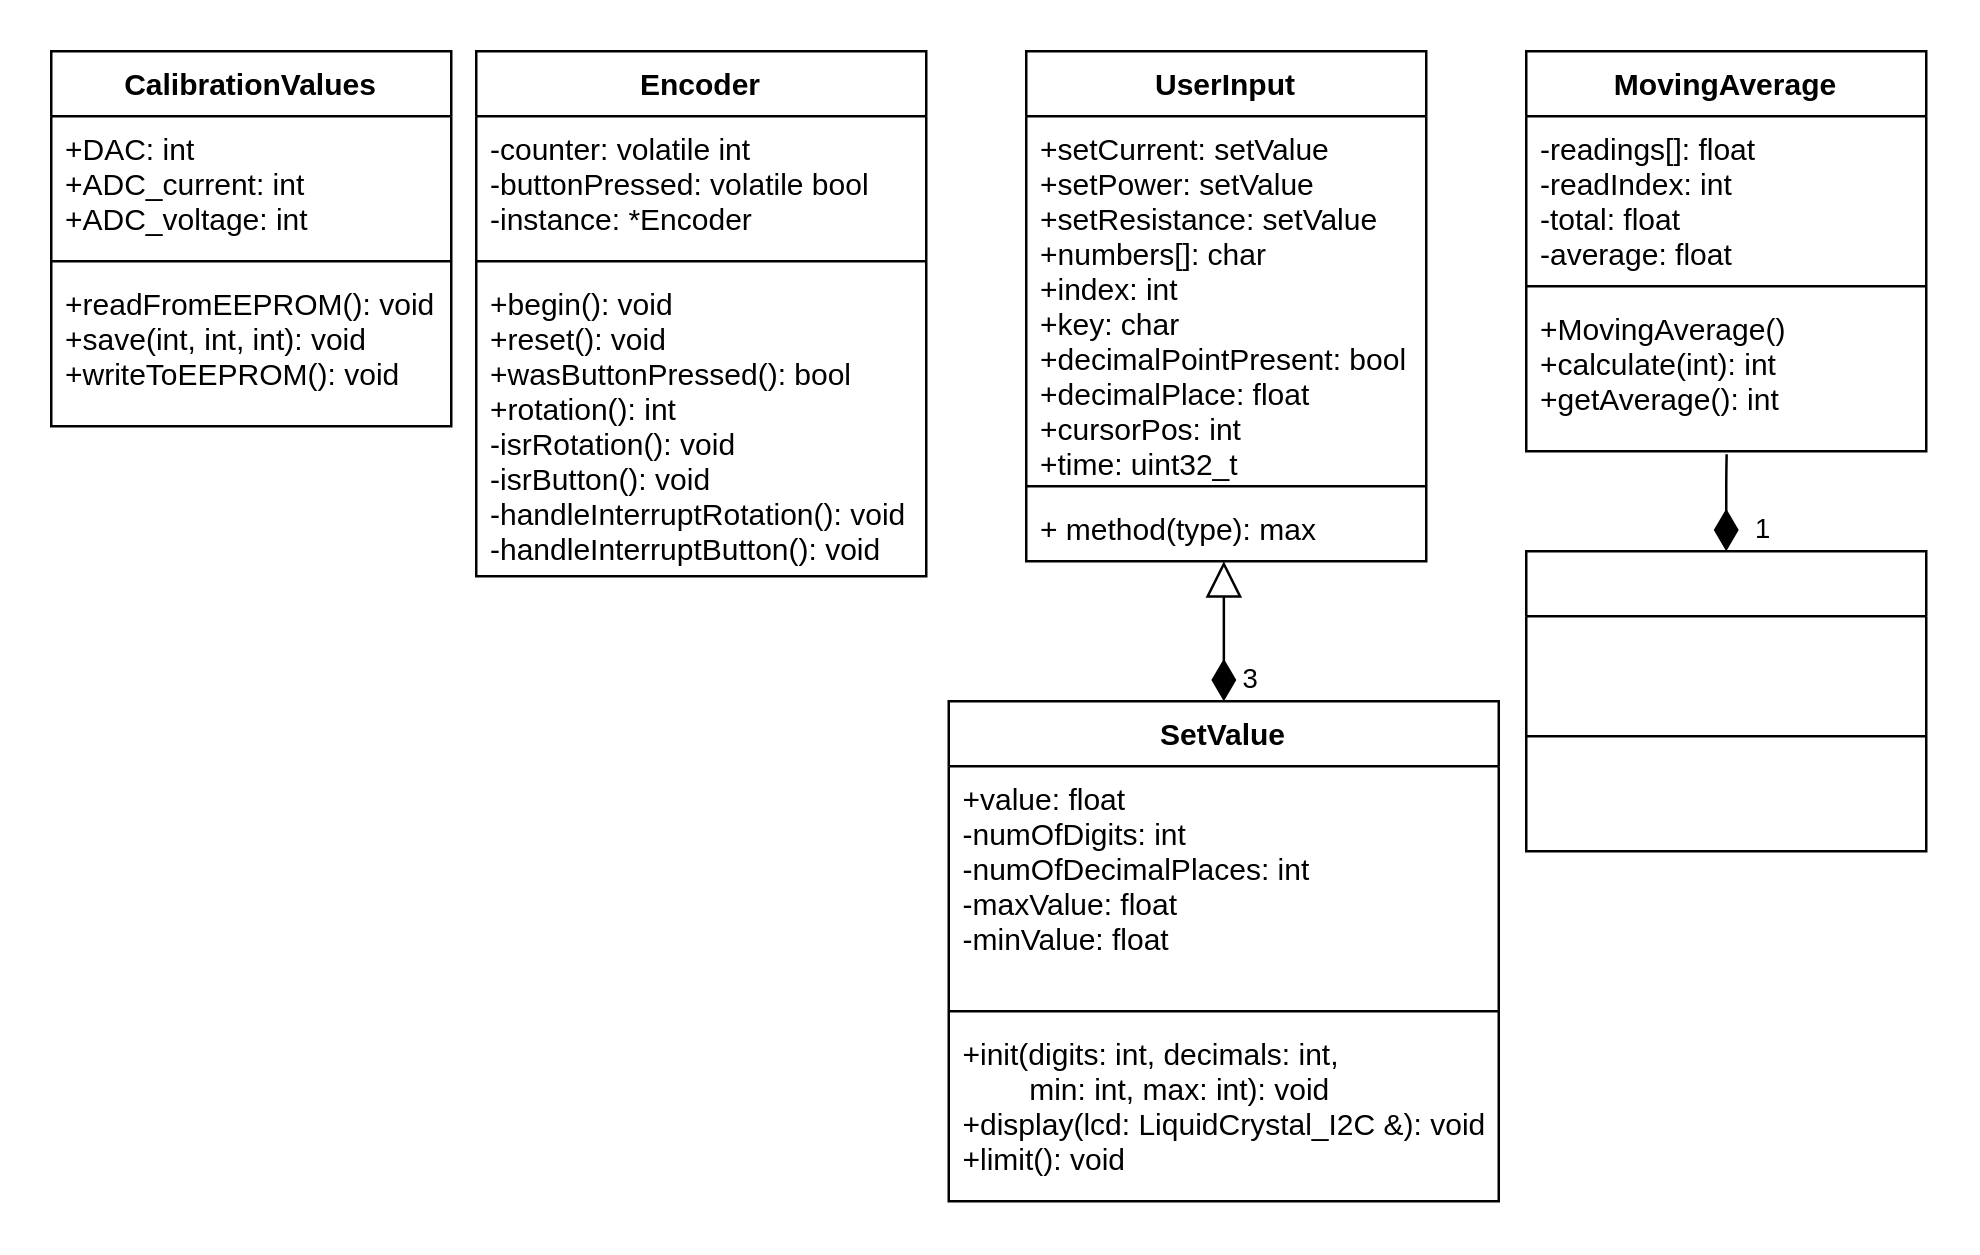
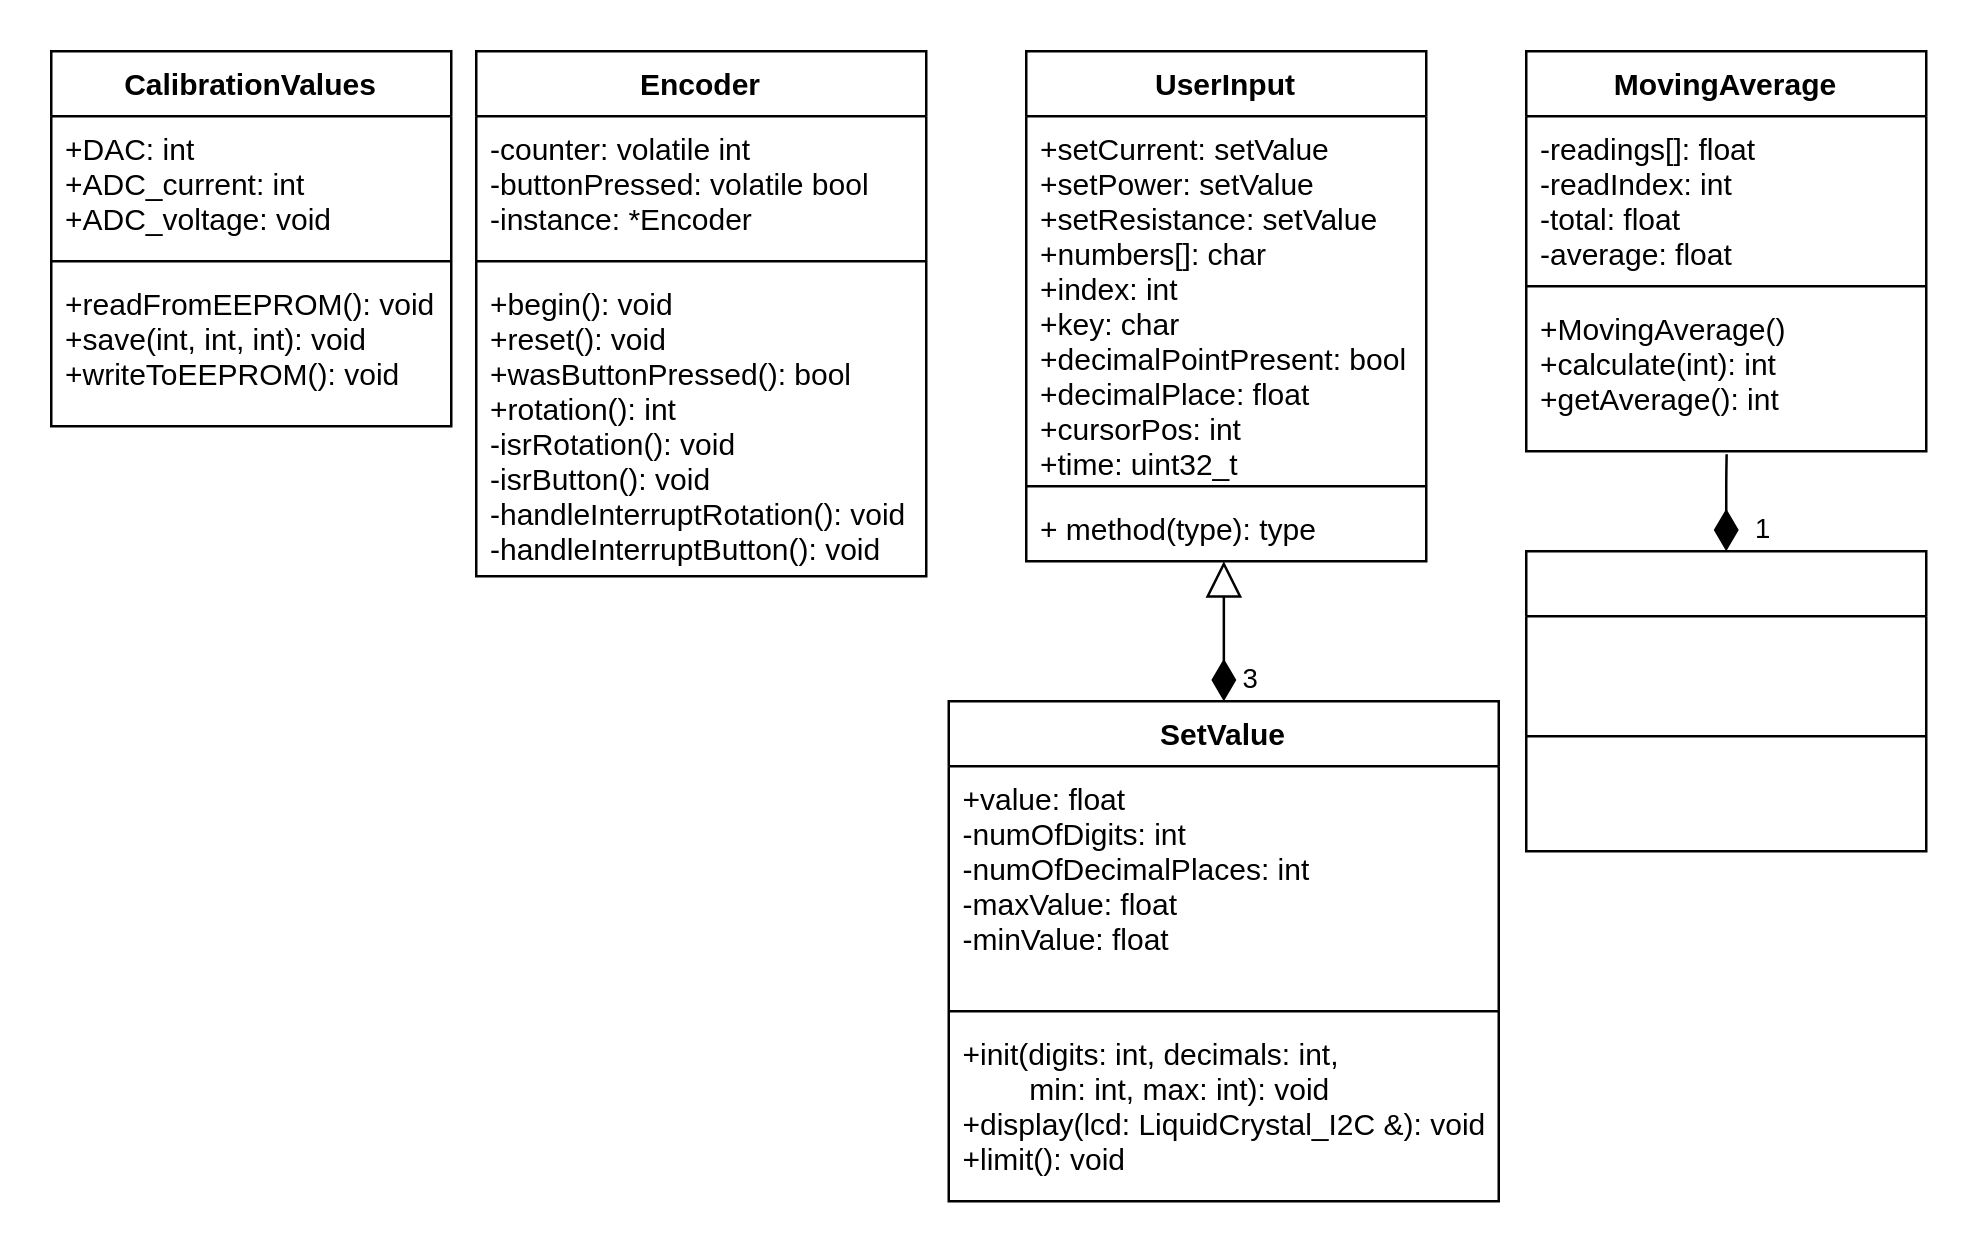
(129, 150) -> (129, 150)
(1188, 530) -> (1196, 530)
